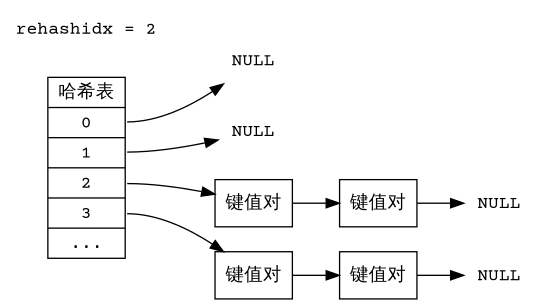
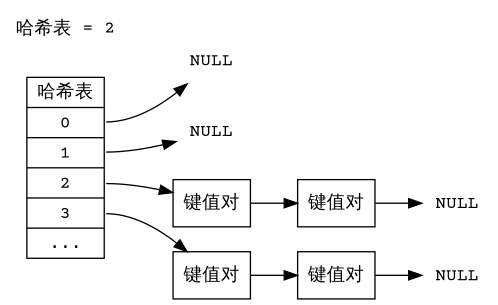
(87, 29) -> (66, 29)
